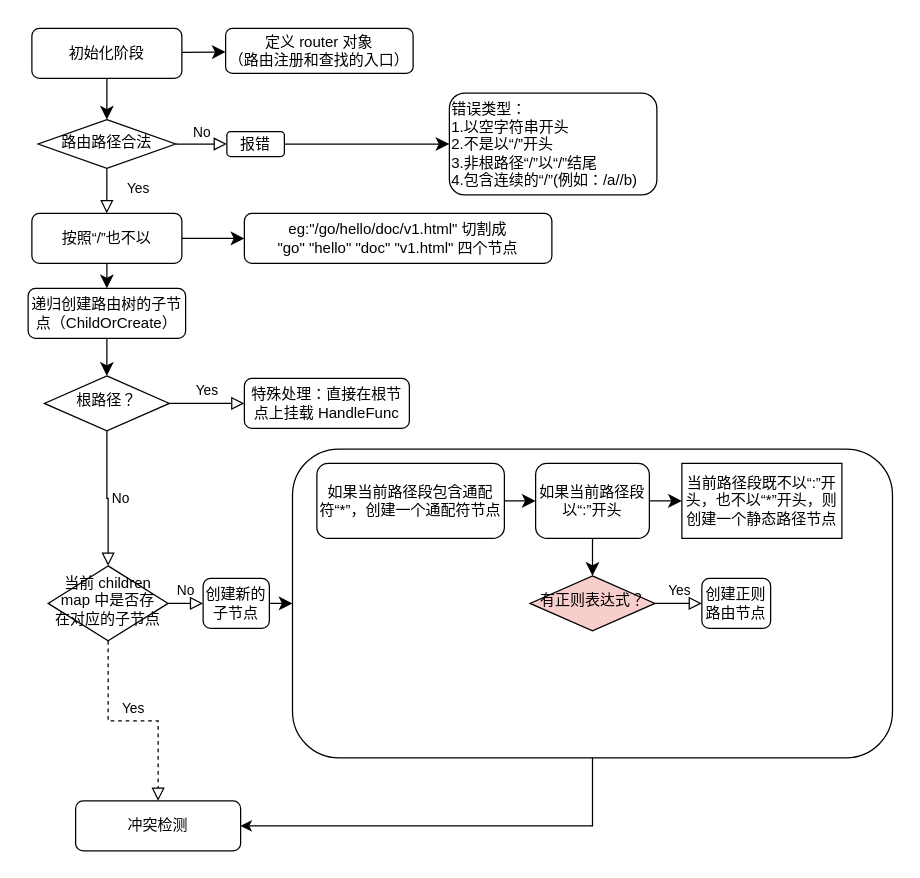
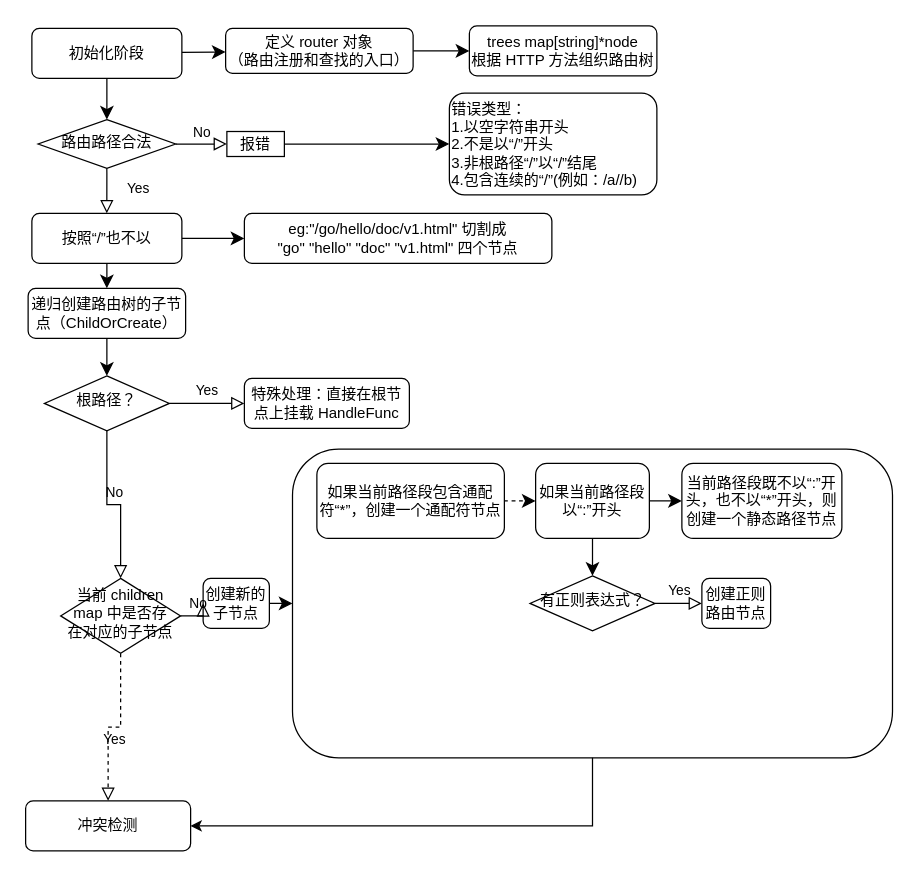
none -> (435, 51)
none -> (563, 51)
(256, 144) -> (256, 144)
(517, 501) -> (517, 501)
(762, 501) -> (762, 501)
(108, 603) -> (121, 616)
(593, 603) -> (593, 603)
(158, 826) -> (108, 826)
